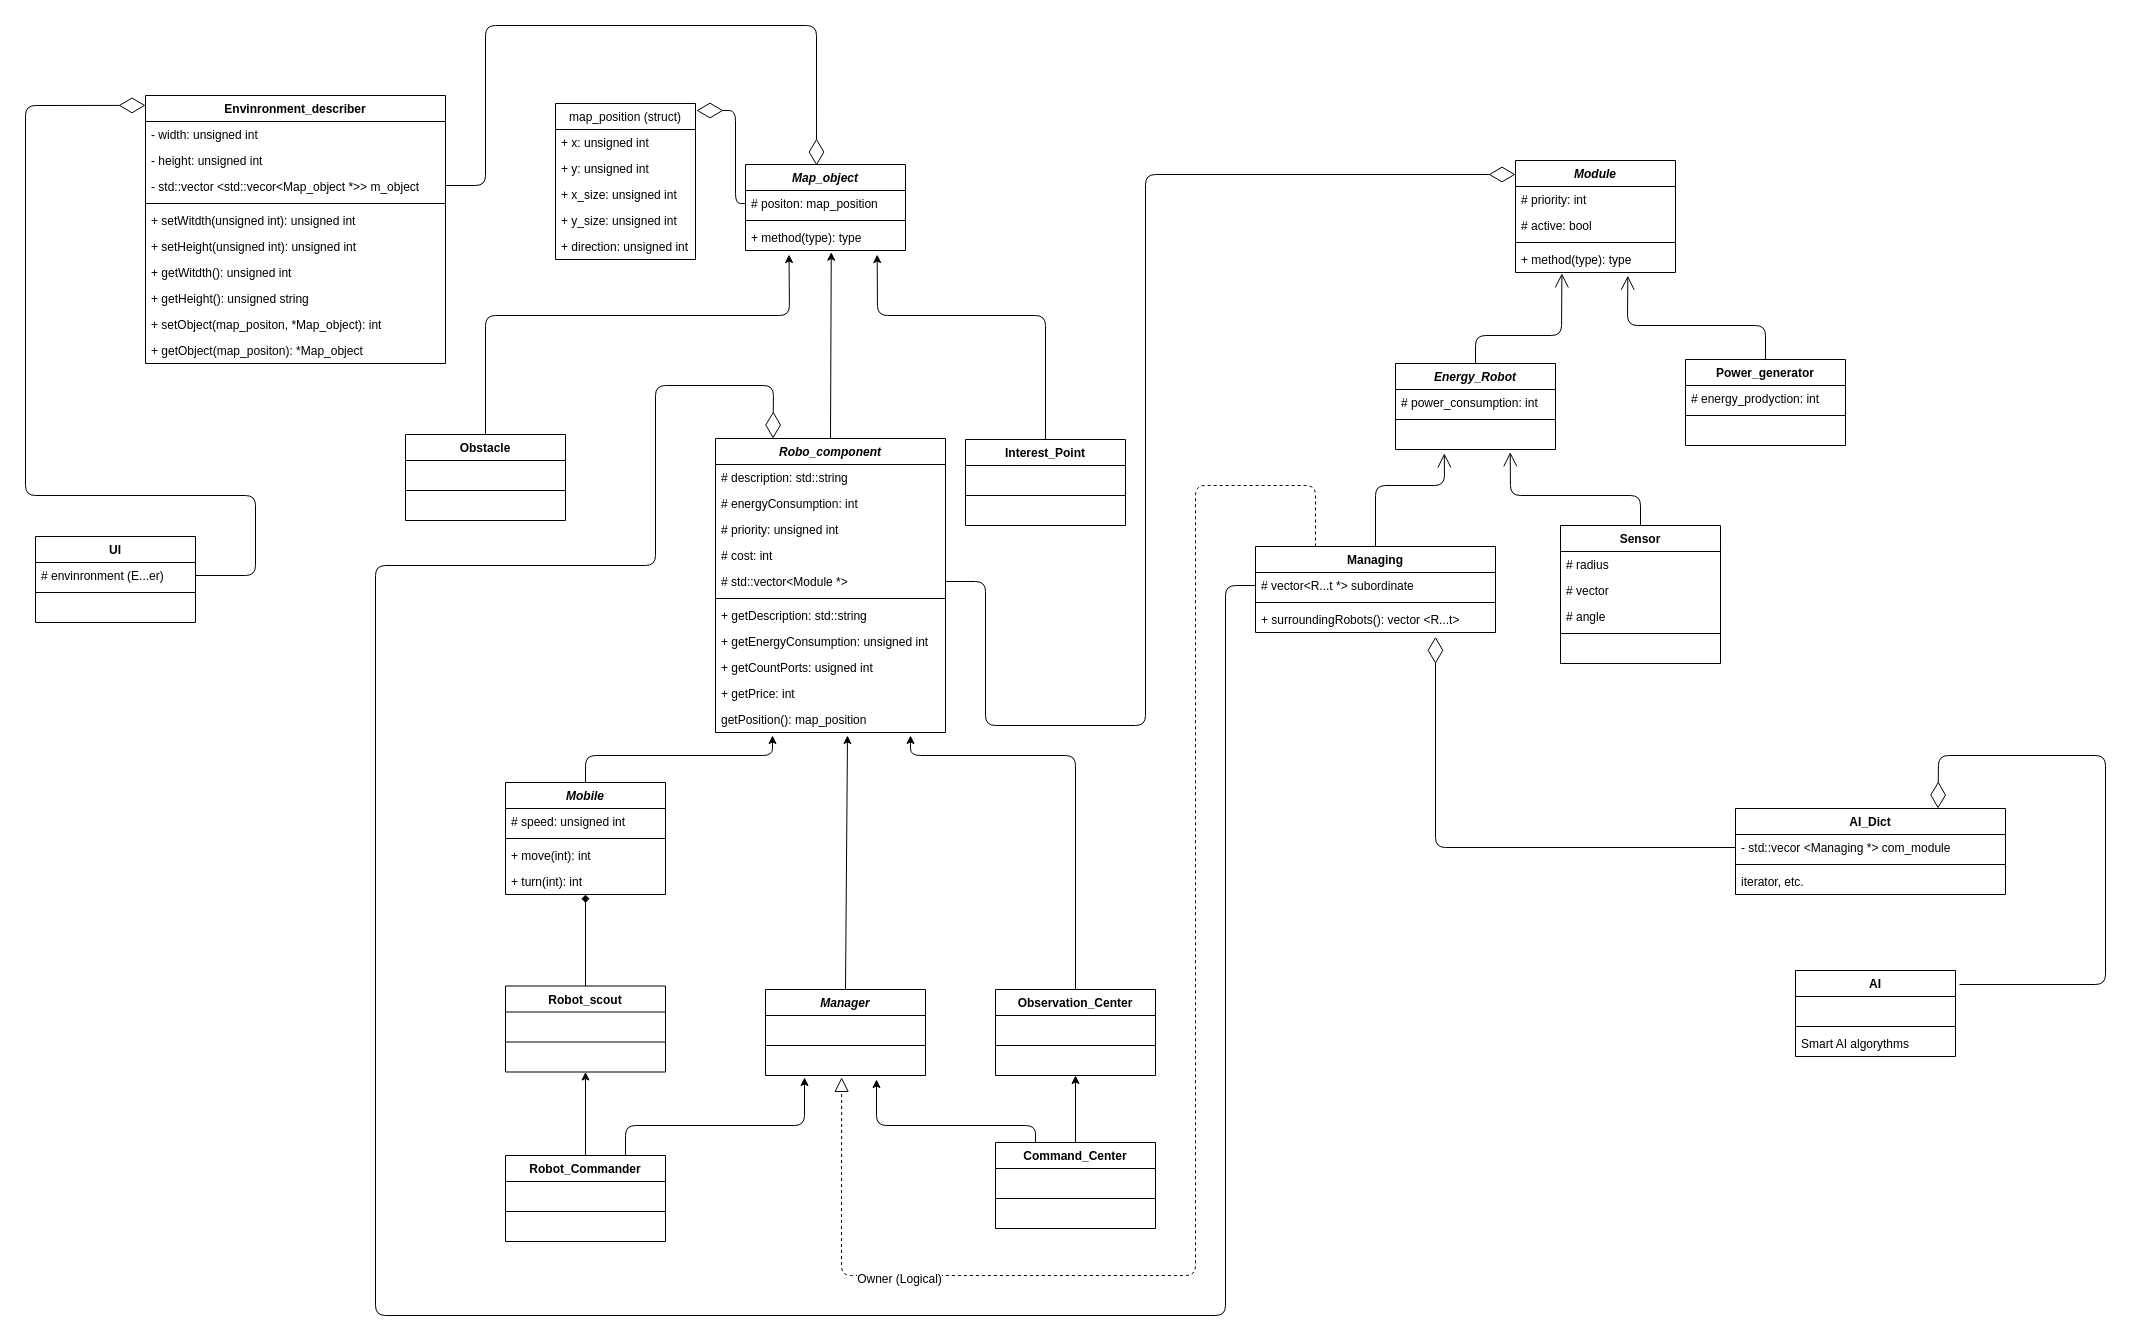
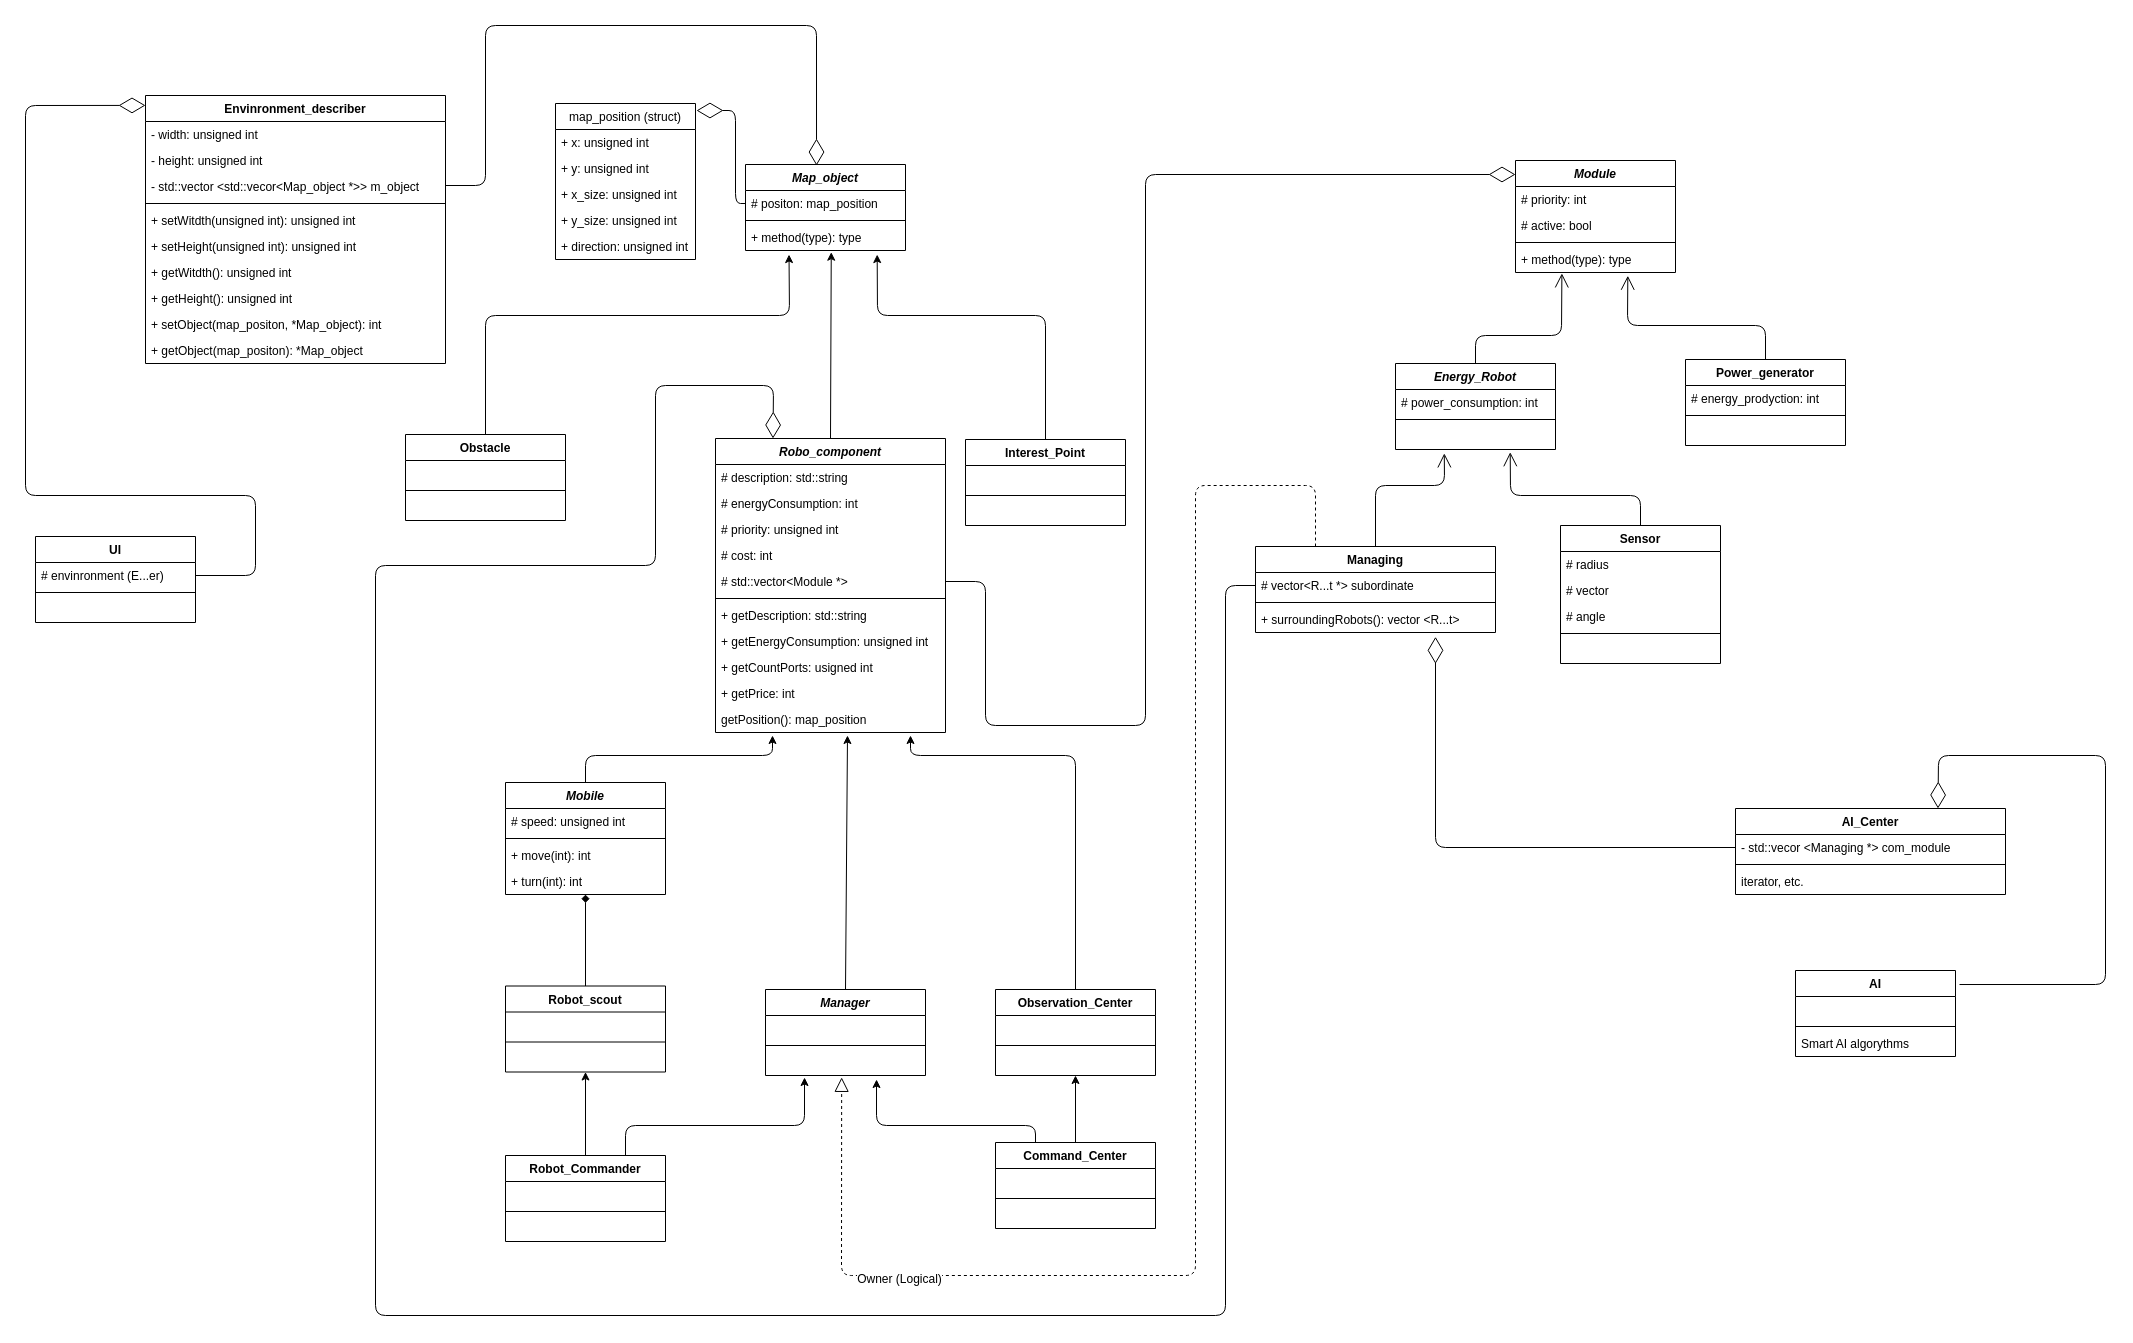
(241, 299) -> (231, 299)
(1870, 822) -> (1870, 822)
